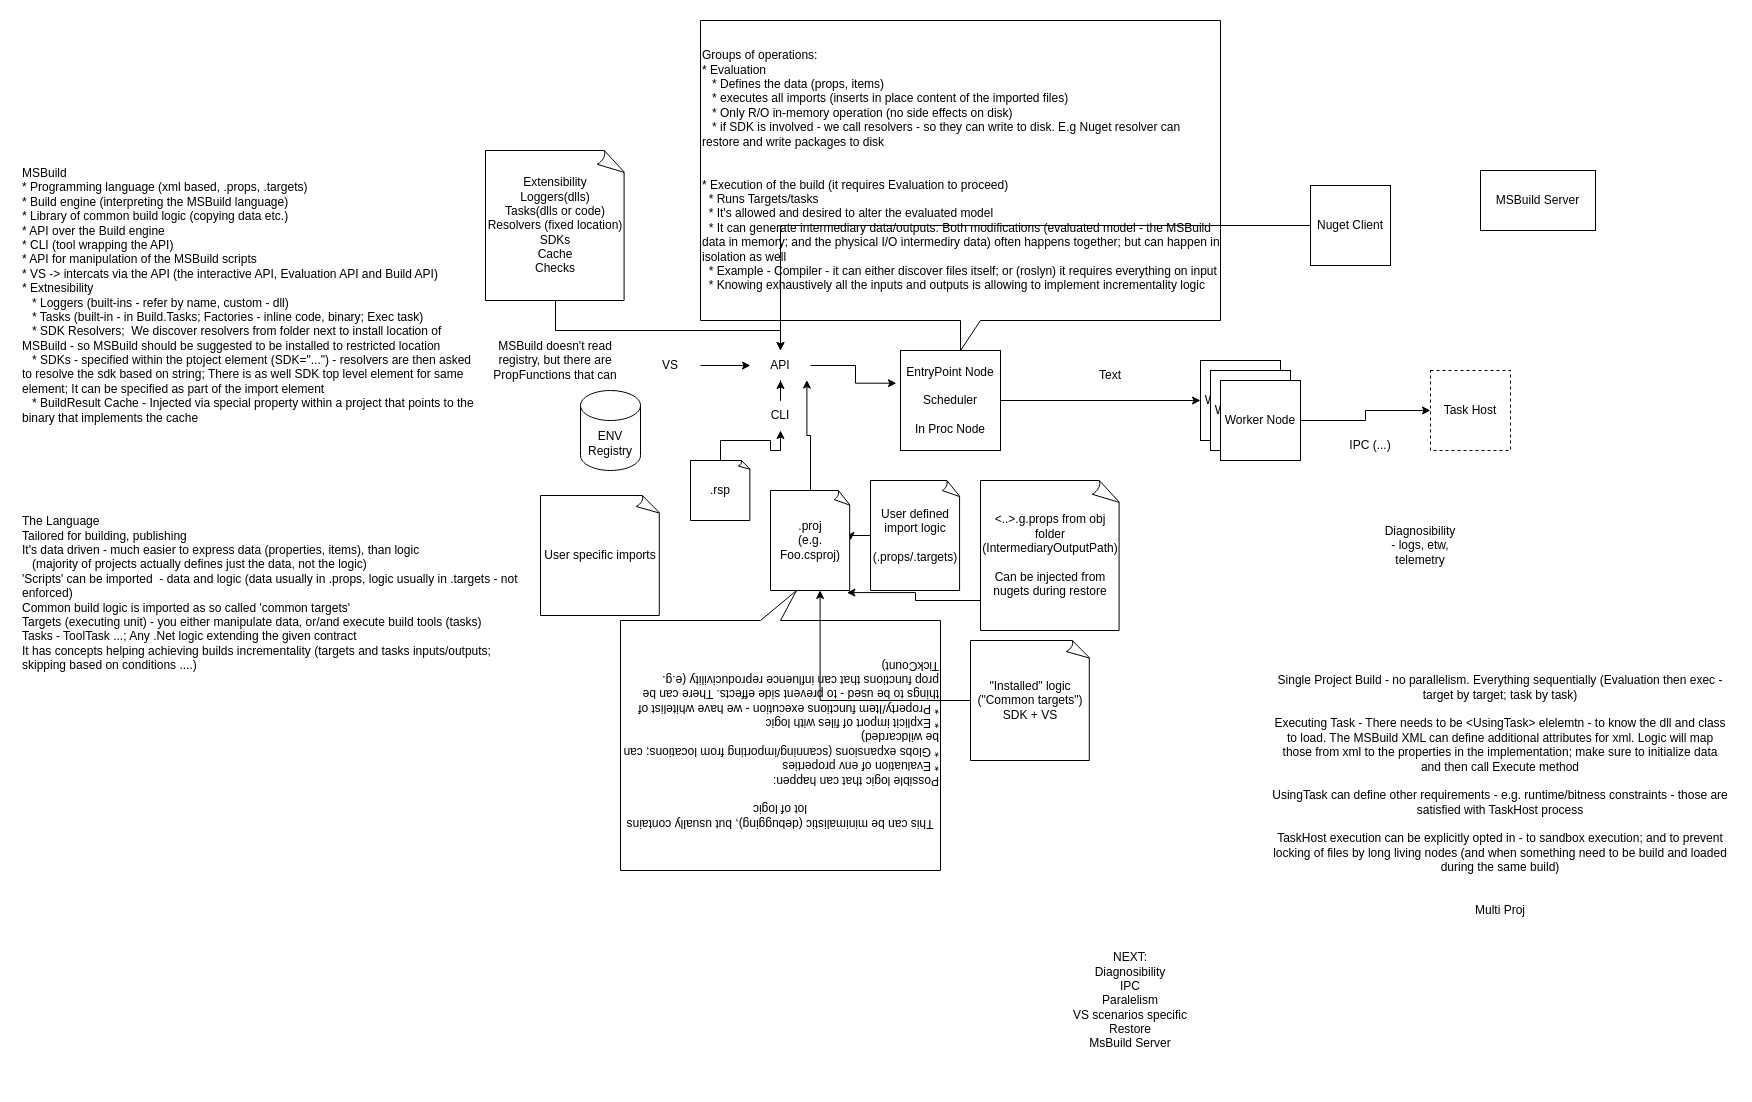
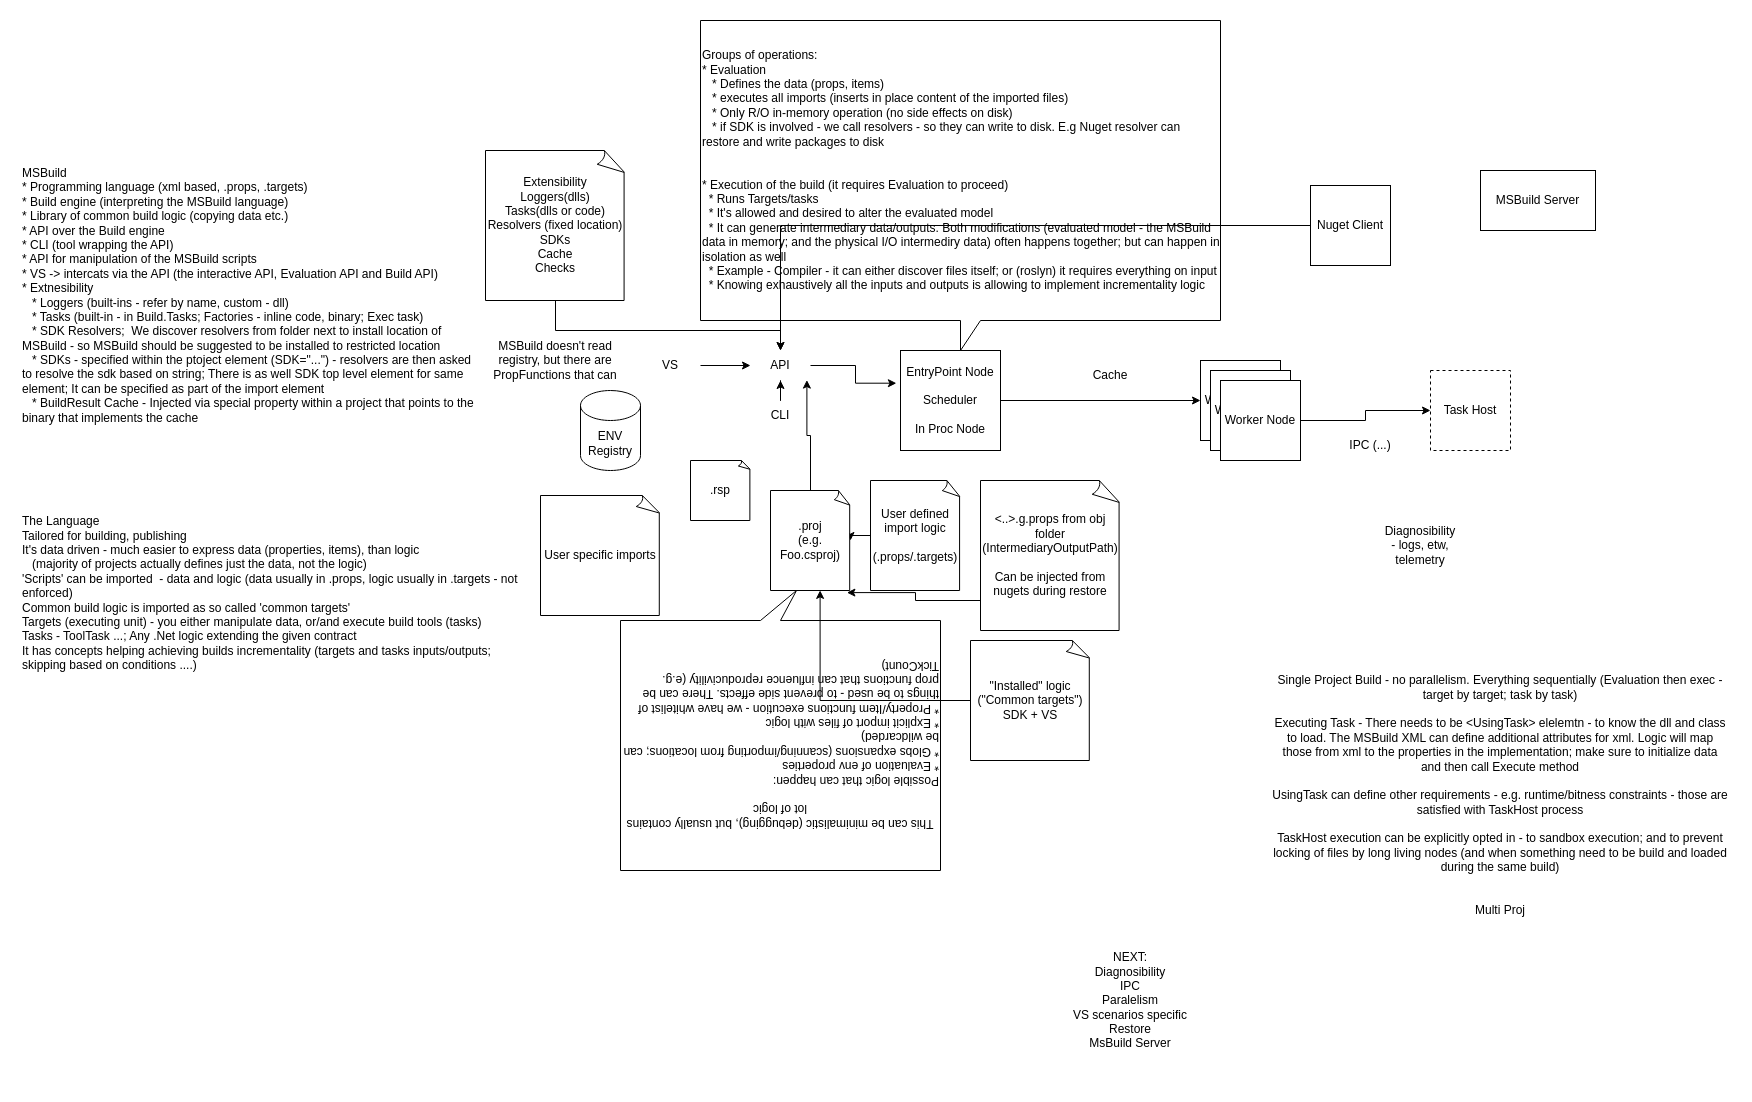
(1111, 376) -> (1111, 376)
(752, 441) -> none
